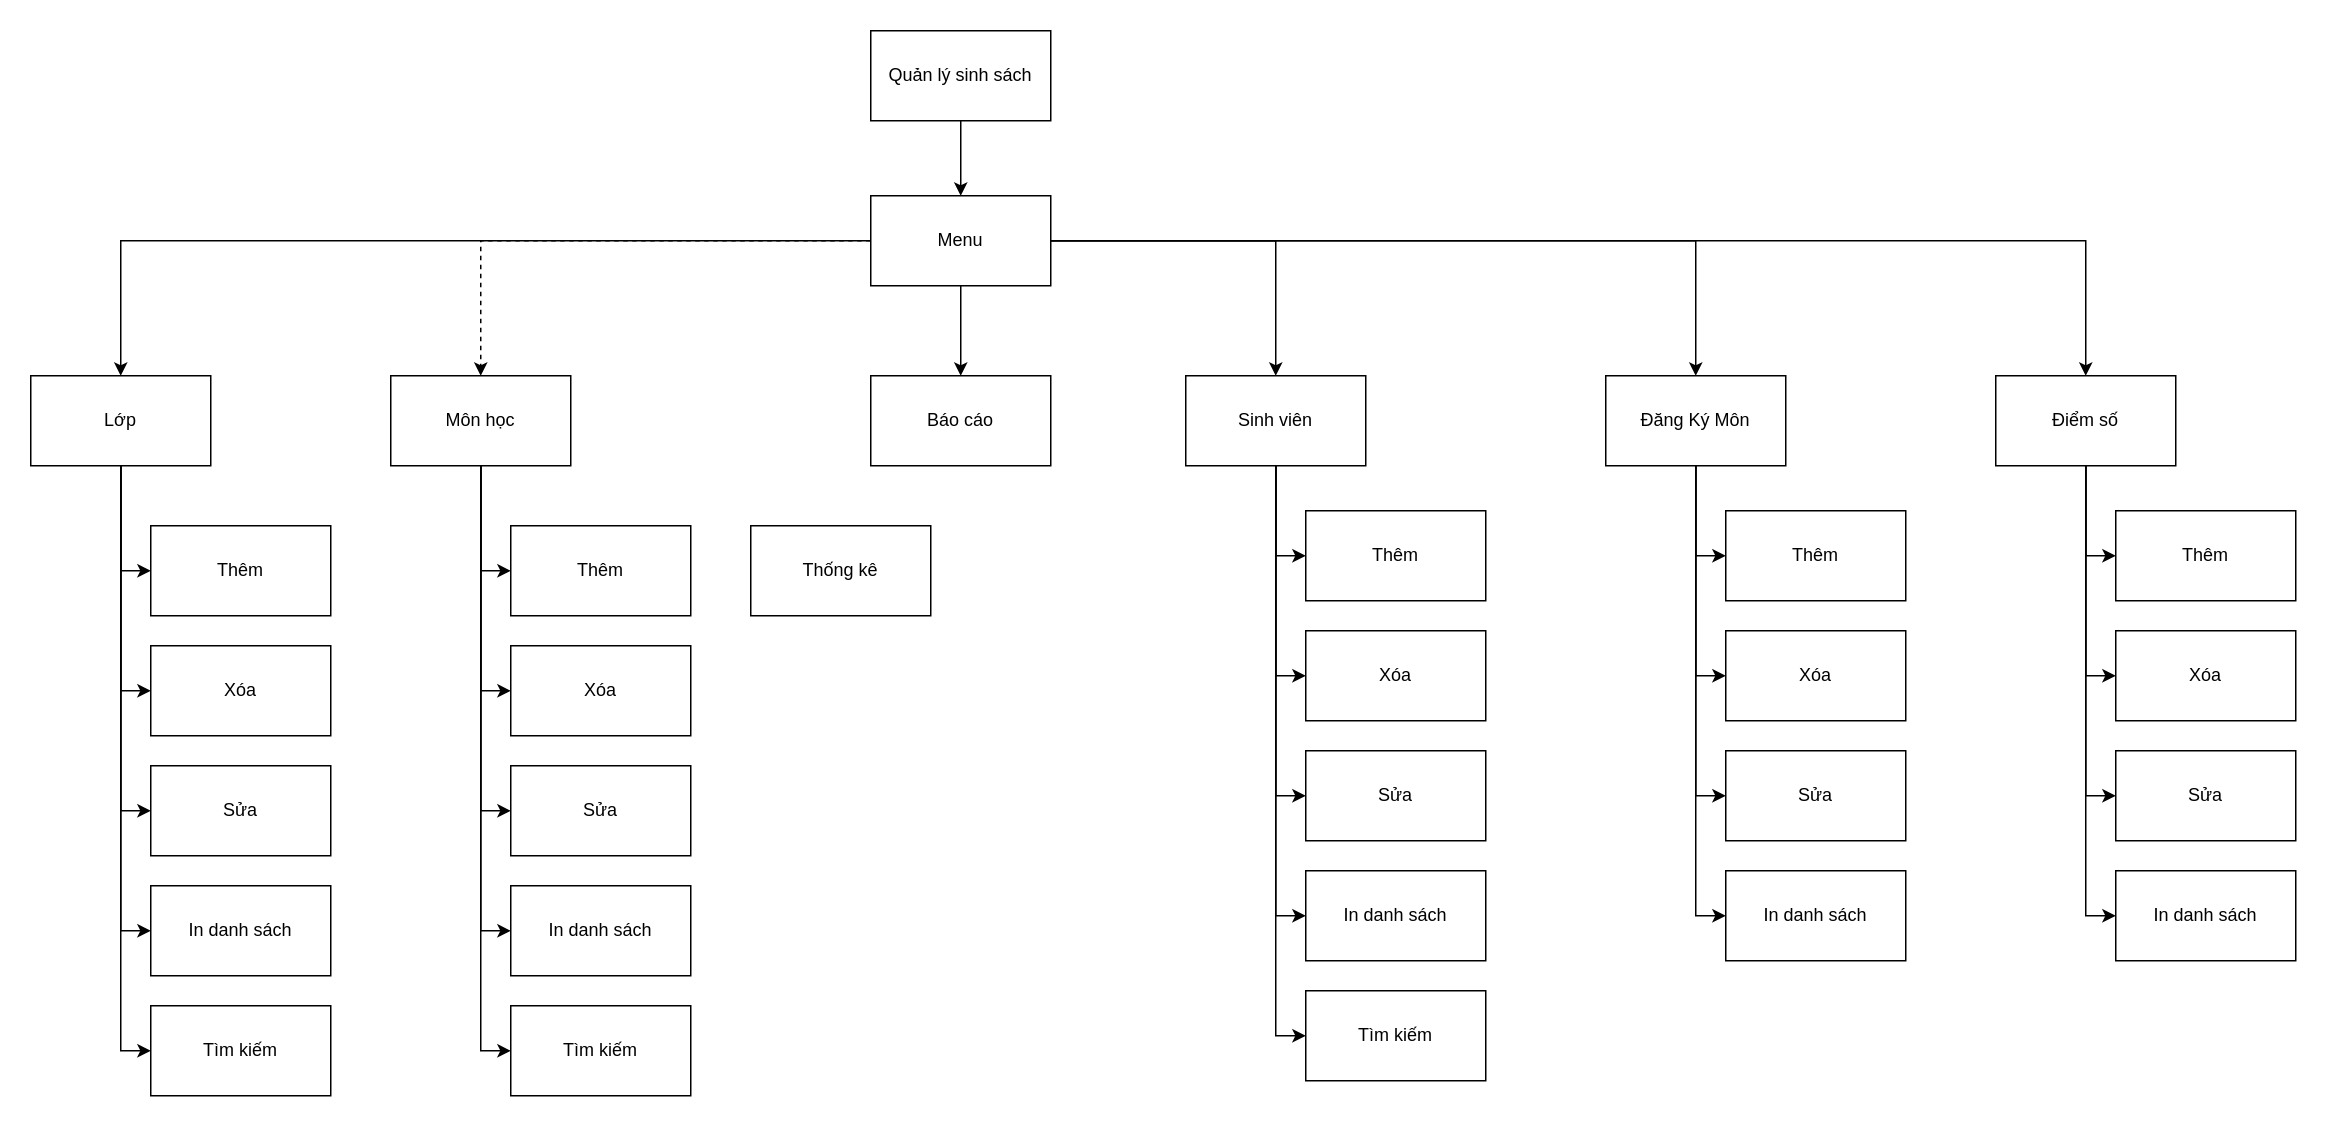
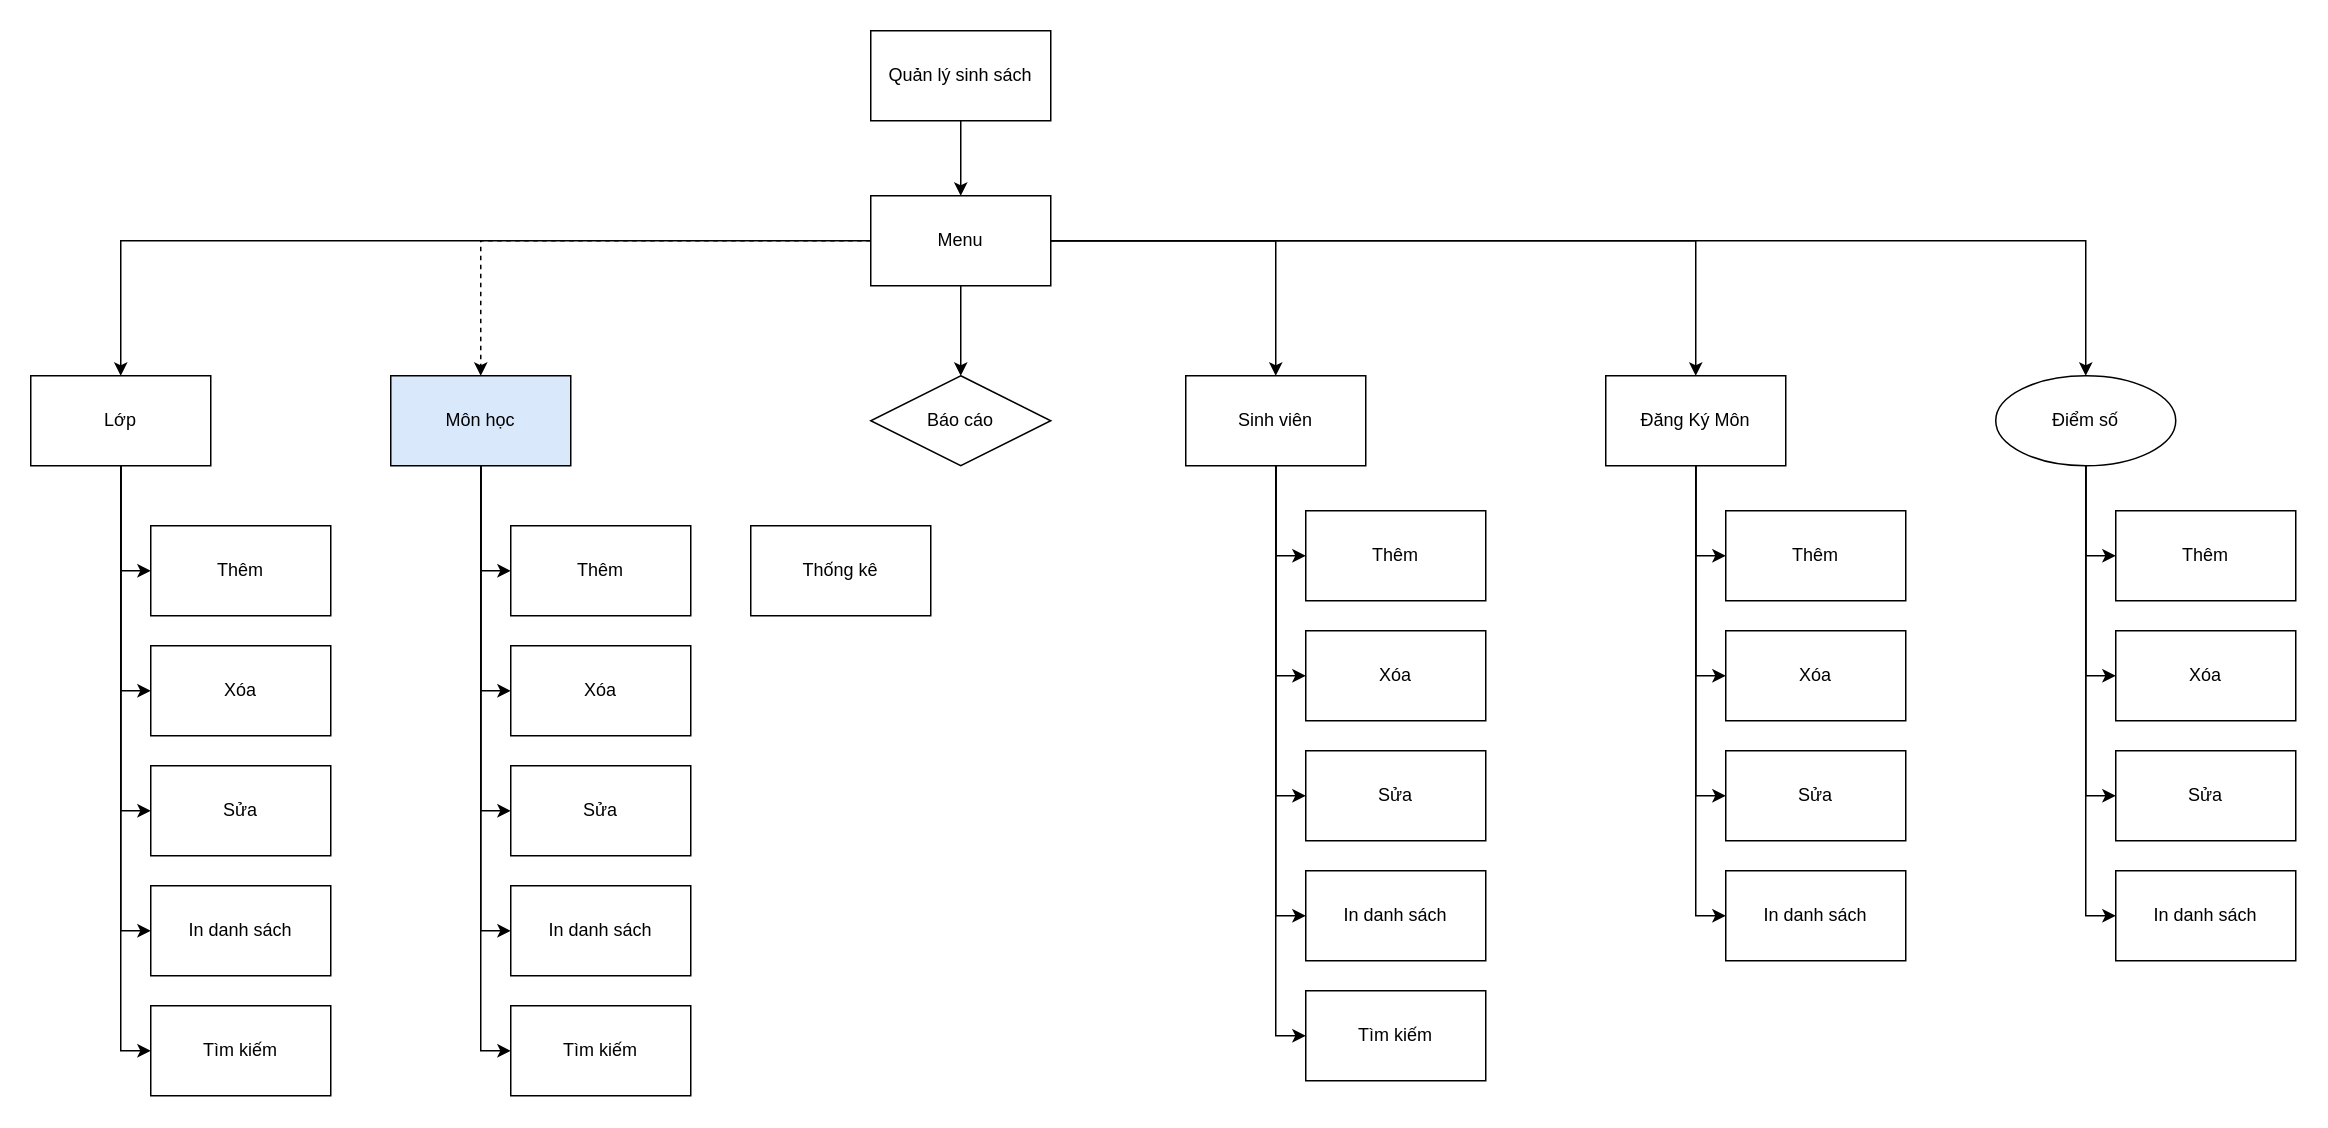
(481, 421) -> (481, 421)
(961, 421) -> (961, 421)
(2086, 421) -> (2086, 421)
